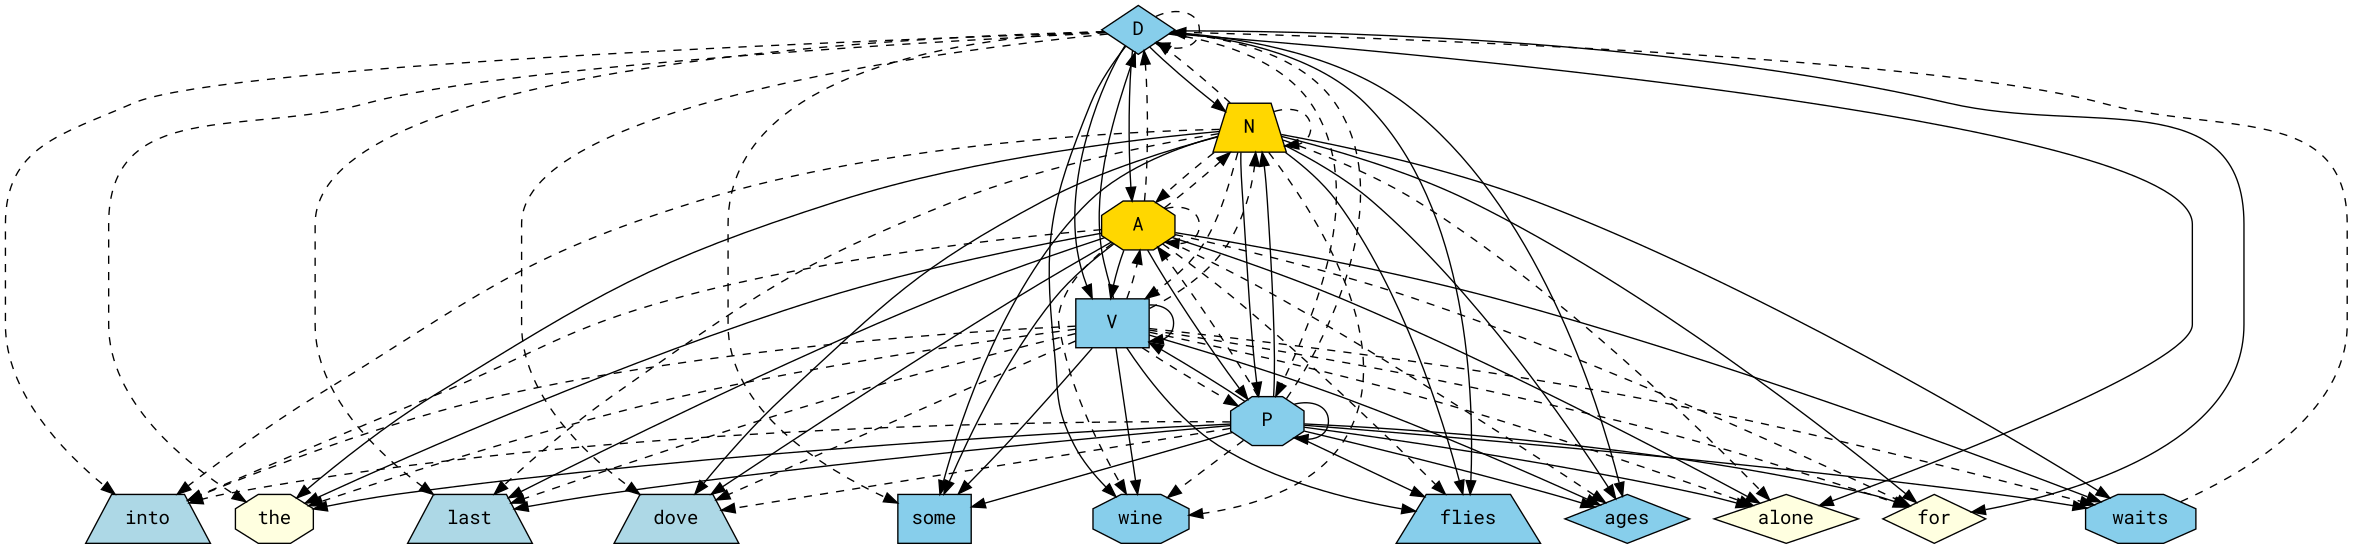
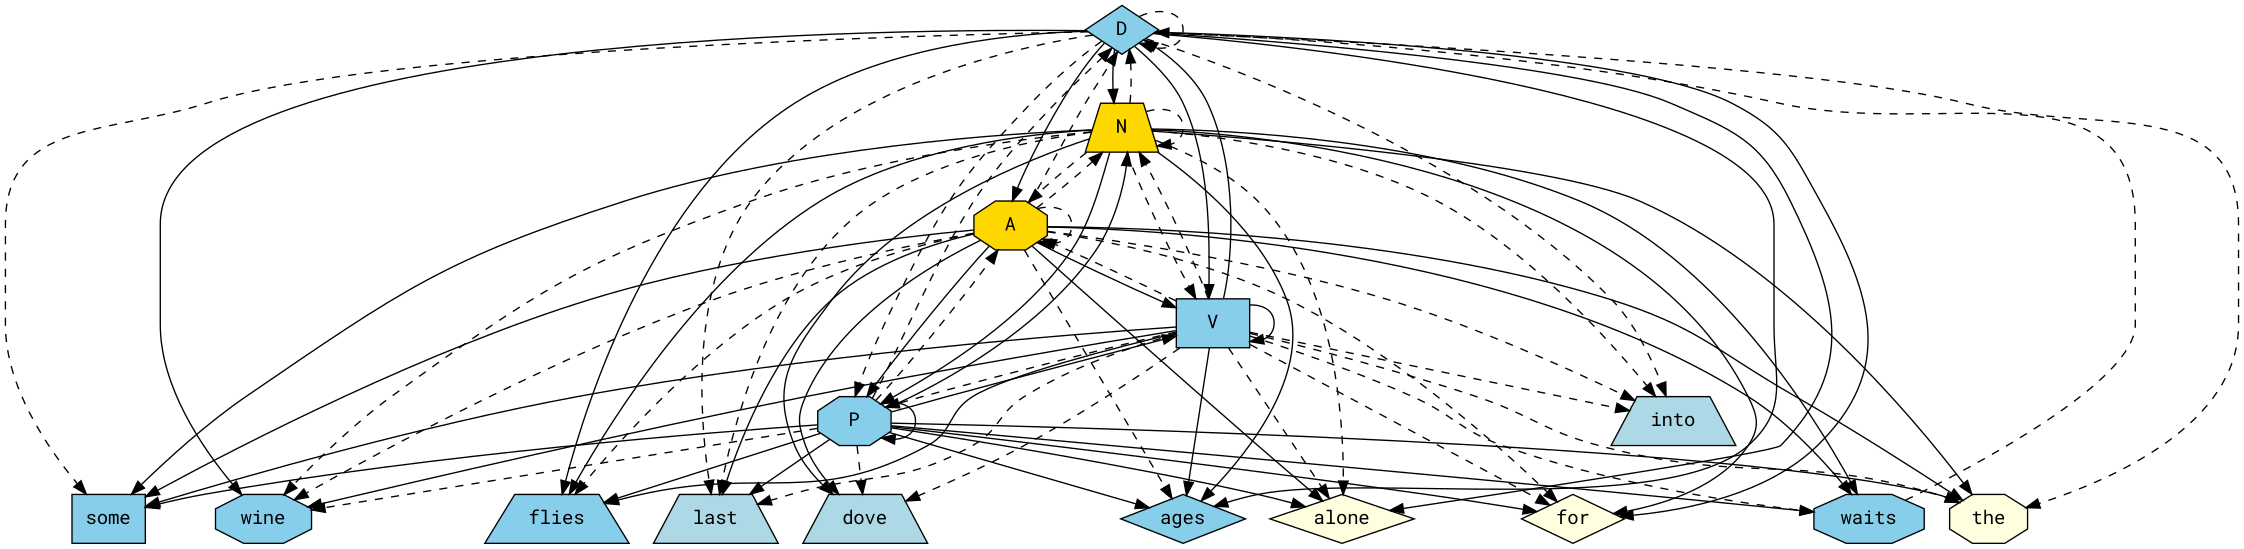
(647, 123) -> none
(766, 434) -> none
